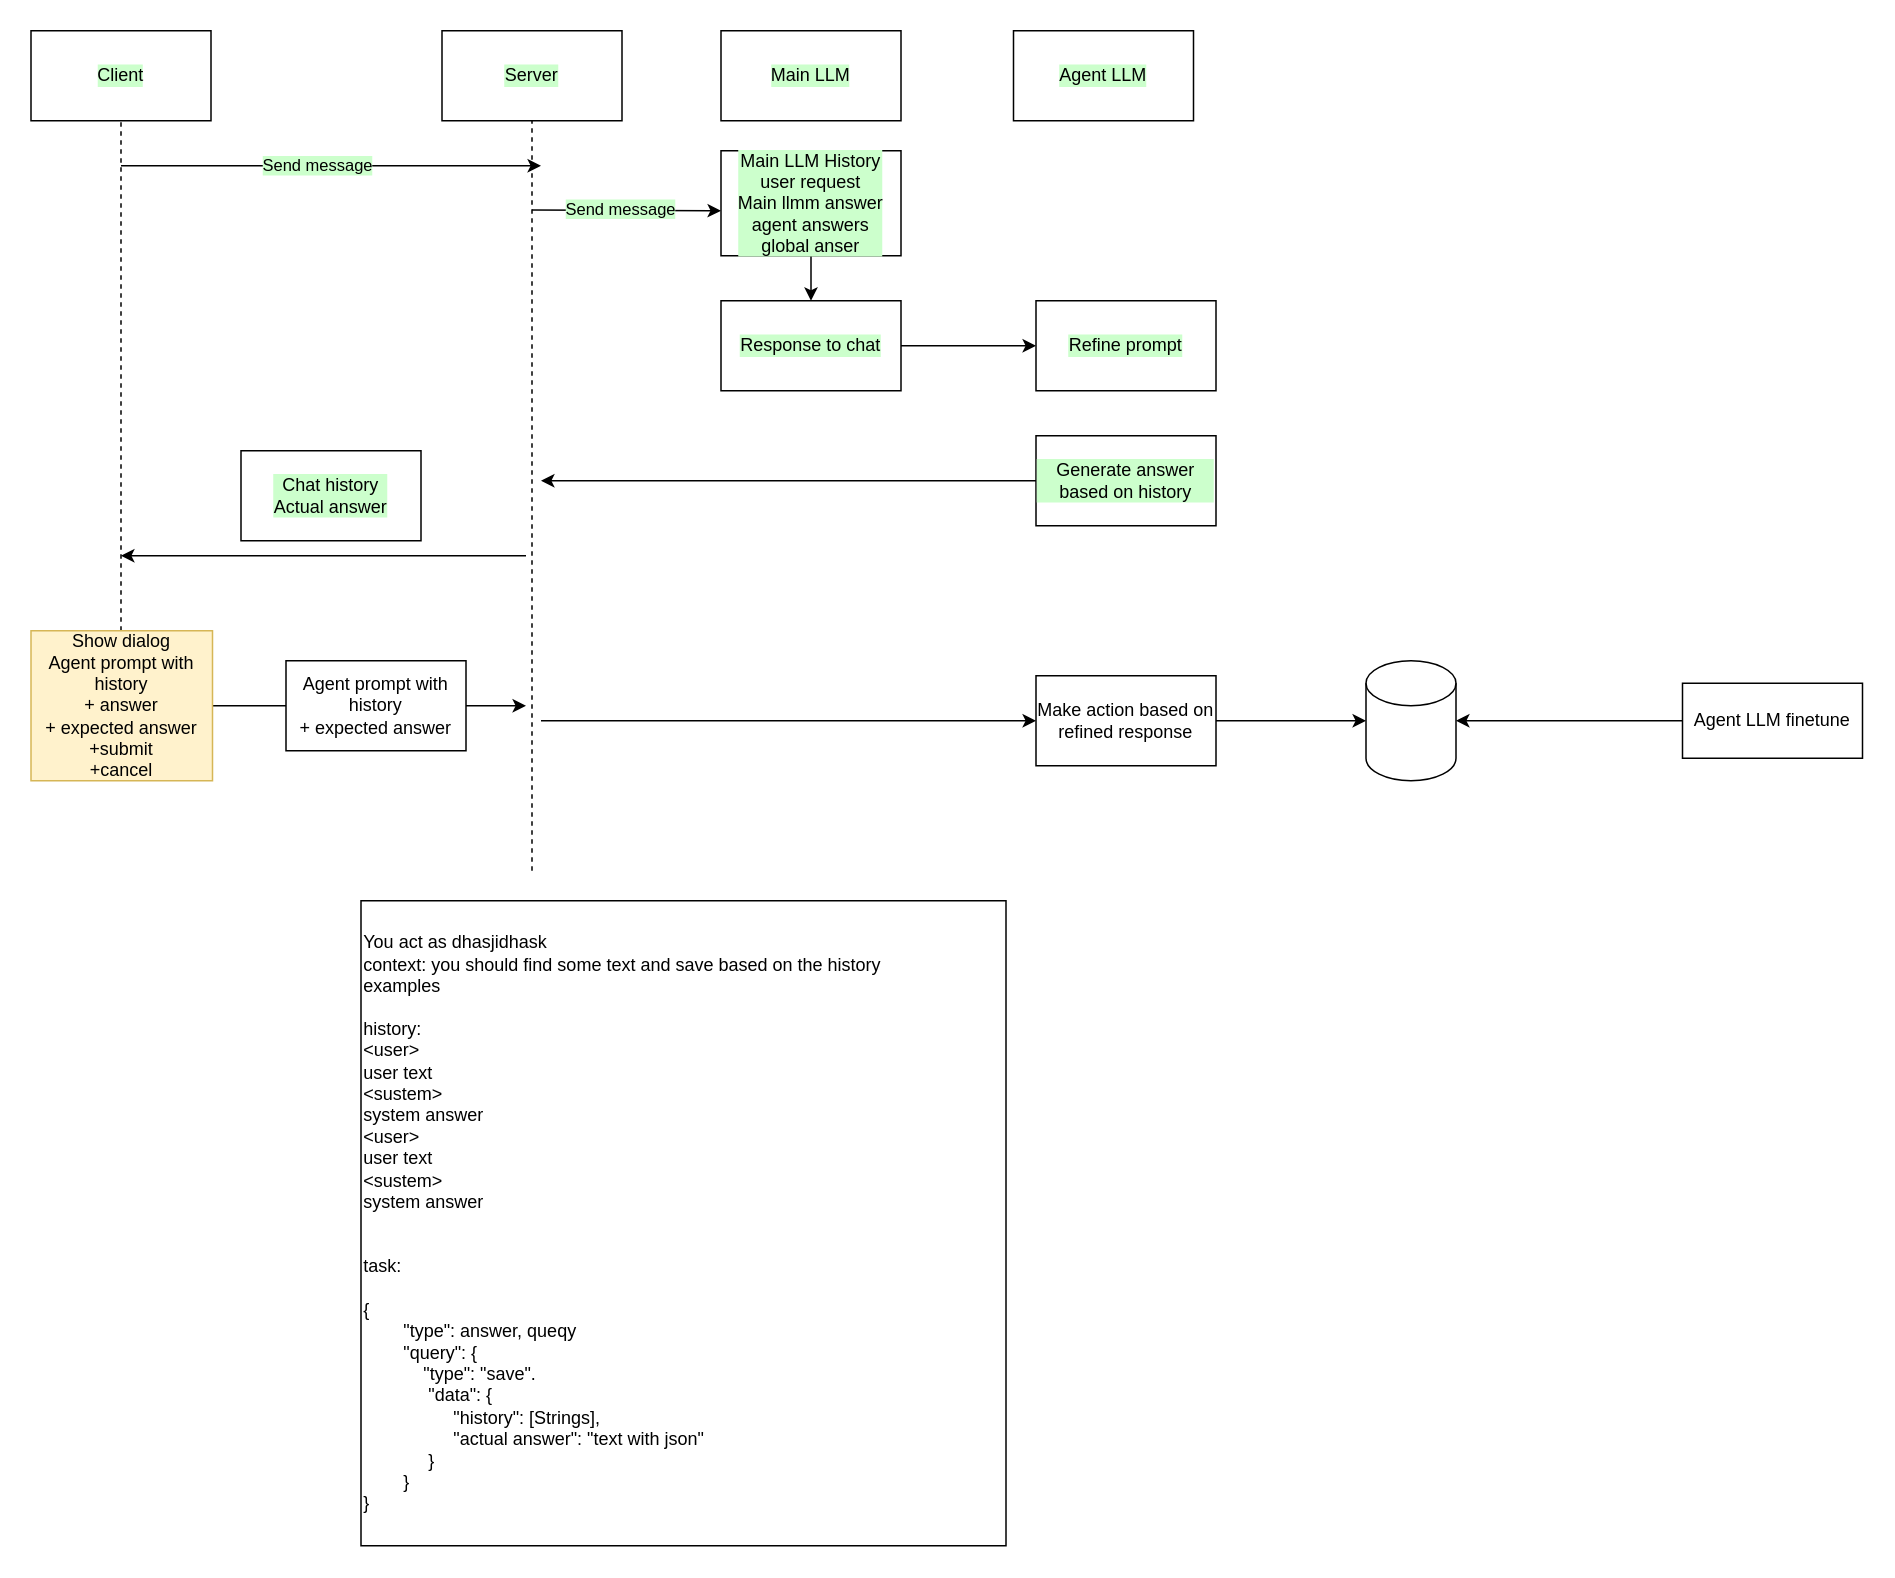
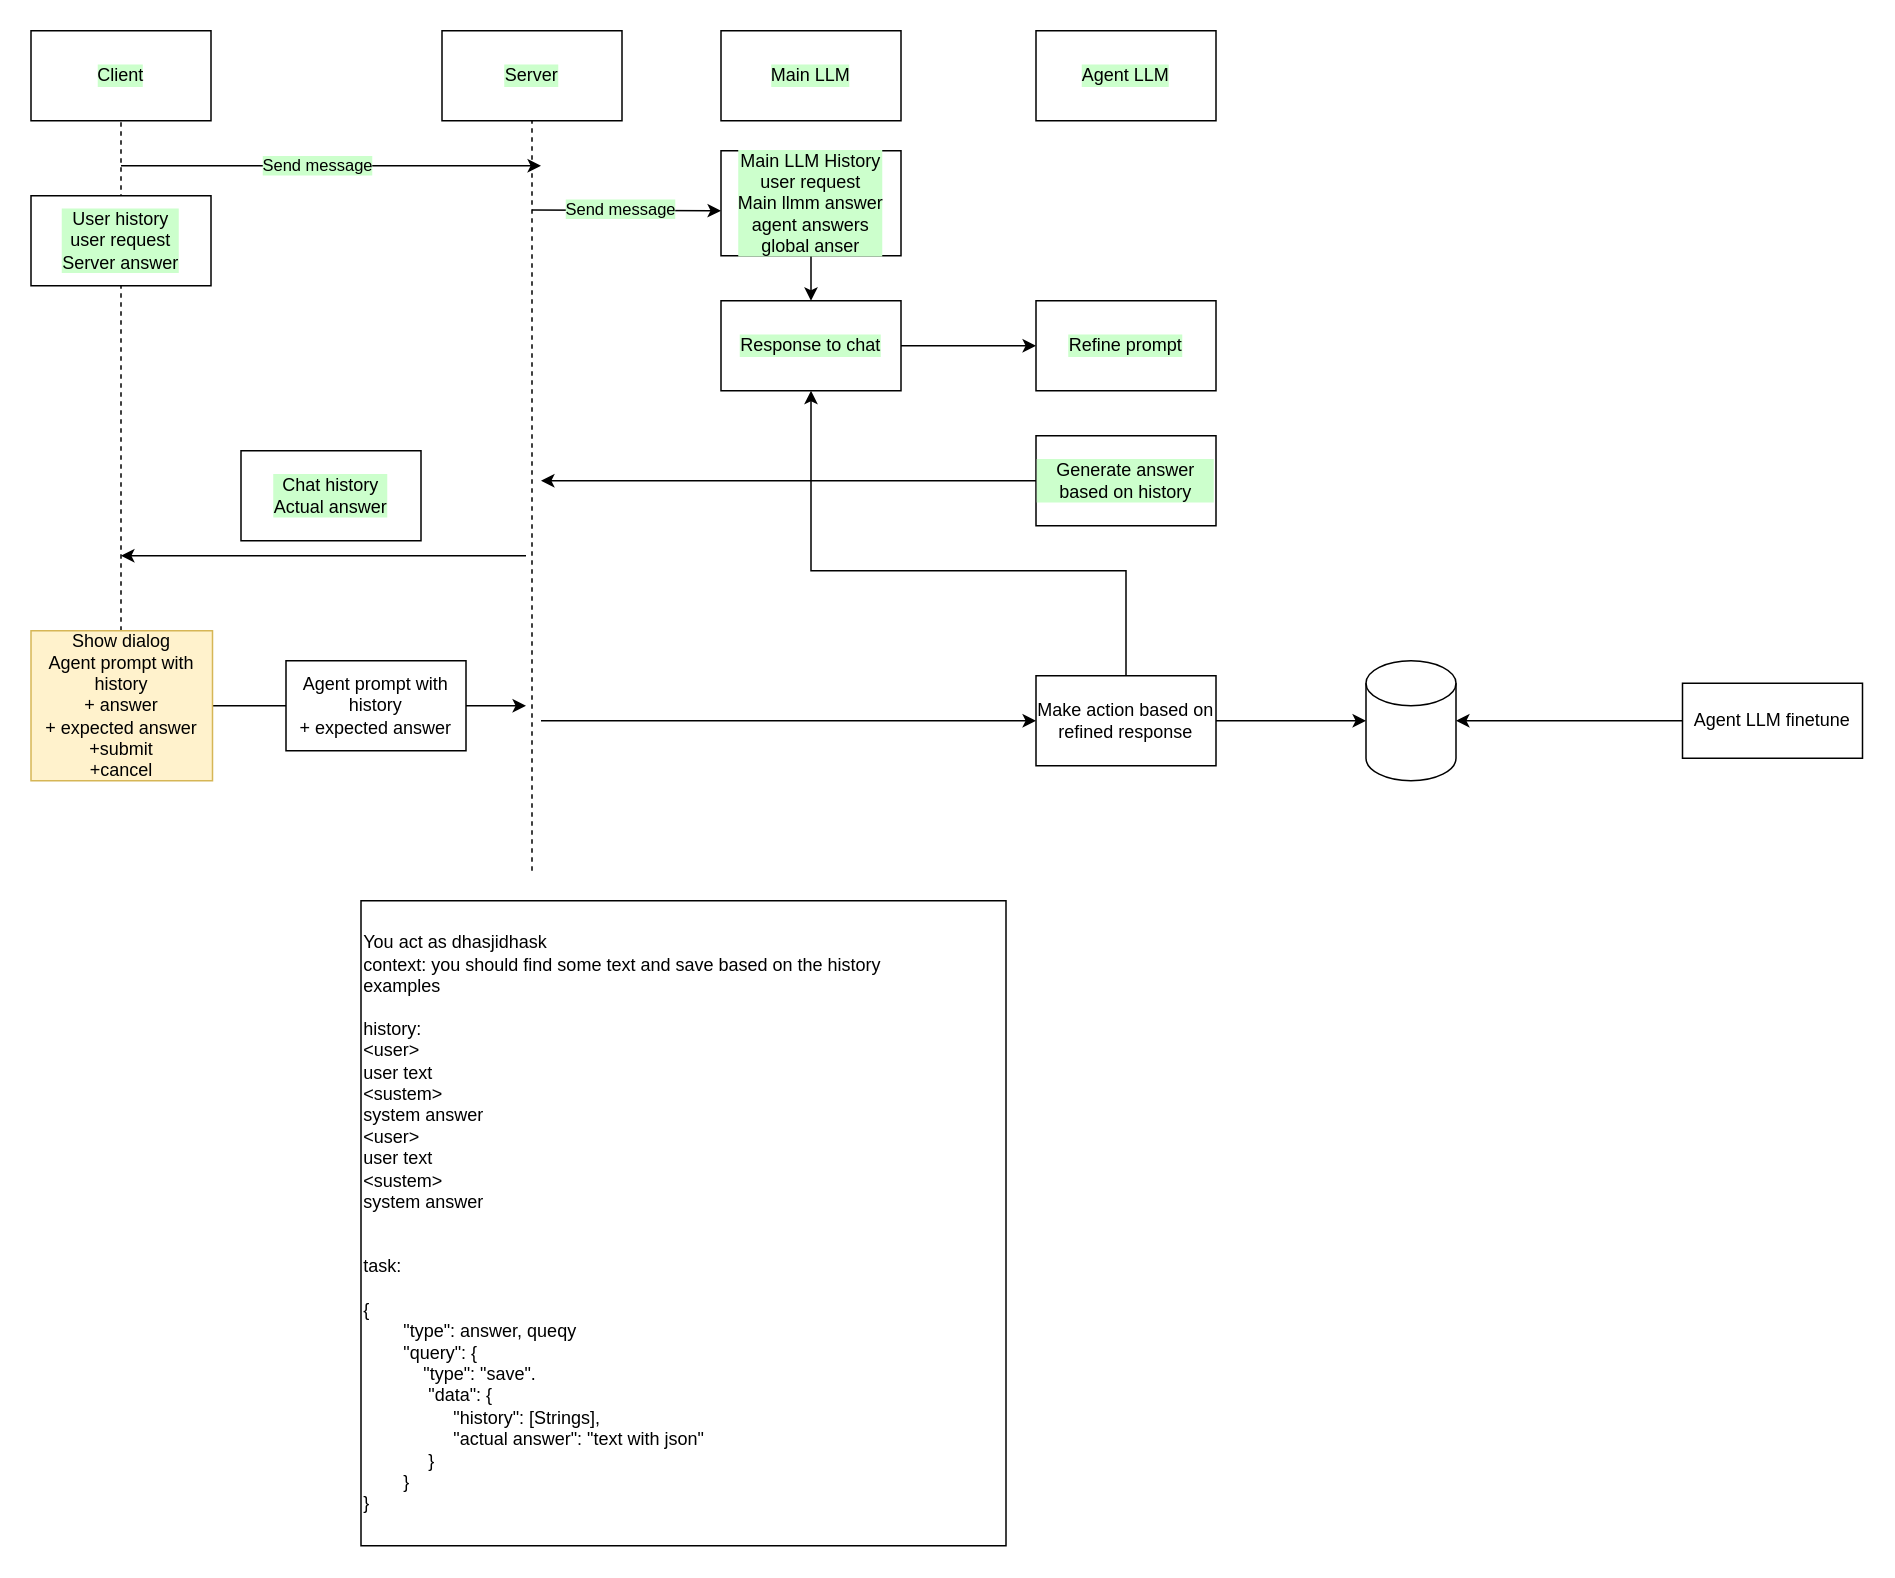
(1103, 76) -> (1126, 76)
none -> (121, 241)
none -> (936, 571)
